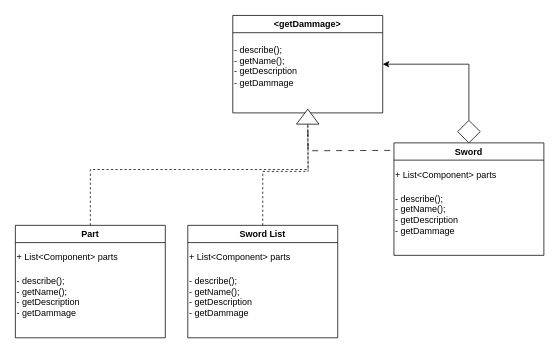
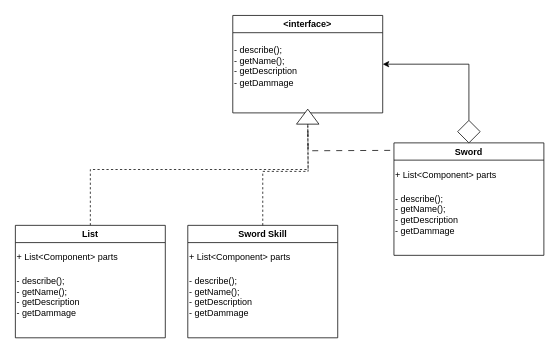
(308, 24) -> (308, 24)
(90, 234) -> (90, 234)
(263, 234) -> (263, 234)
